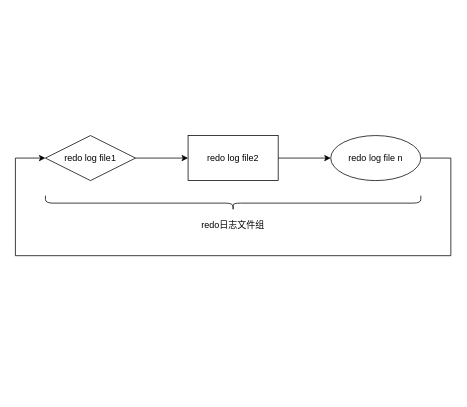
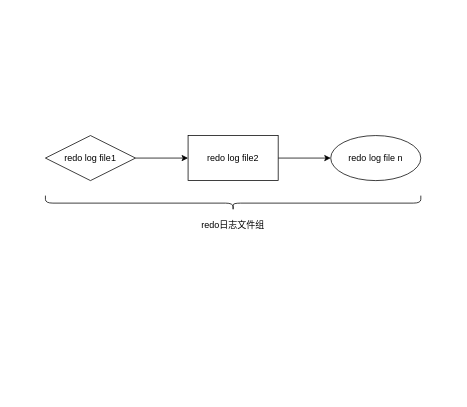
(184, 255) -> none
